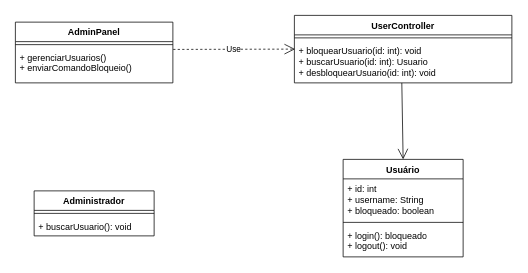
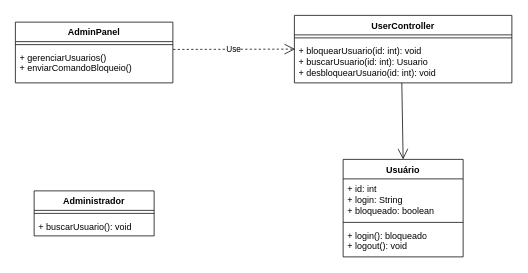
(392, 200) -> (392, 200)
